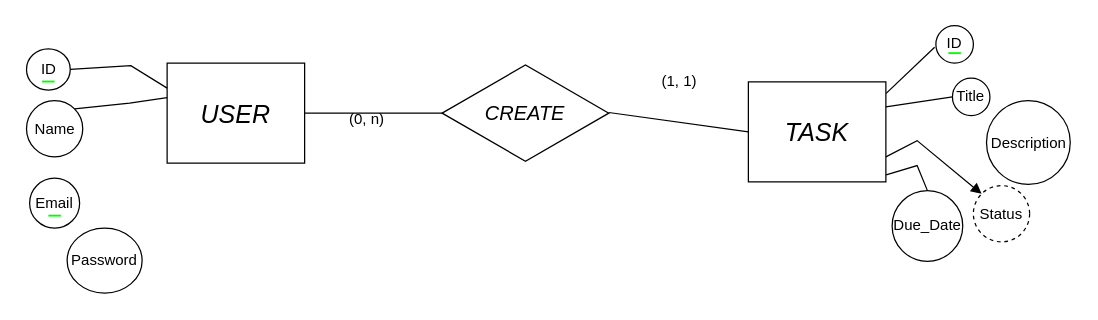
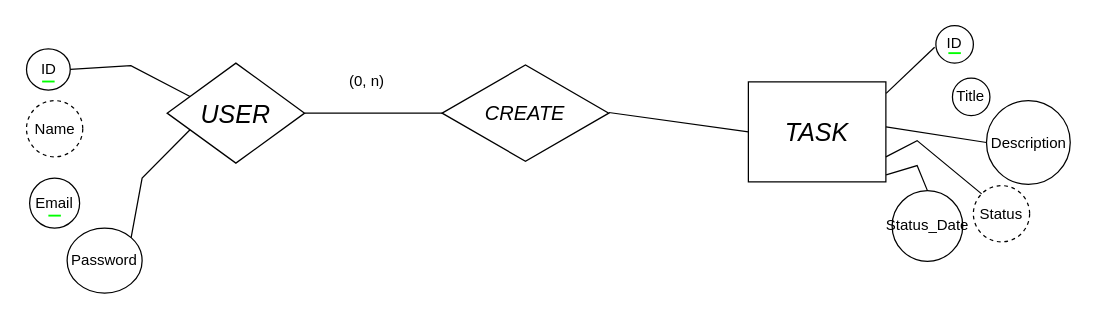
(679, 82) -> none
(918, 102) -> none
(120, 104) -> none
(236, 113) -> (236, 113)
(367, 119) -> (367, 82)
(54, 129) -> (54, 129)
none -> (936, 135)
none -> (143, 177)
(973, 187) -> (976, 189)
(928, 226) -> (928, 226)
